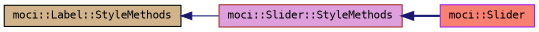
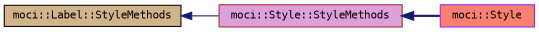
(311, 16) -> (311, 16)
(487, 16) -> (487, 16)
